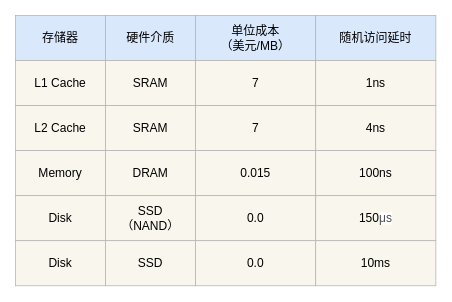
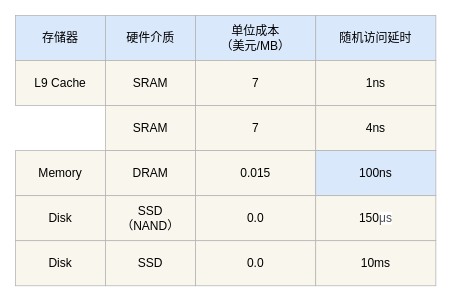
(60, 83) -> (60, 83)
(60, 128) -> none
(375, 173) -> (375, 173)
